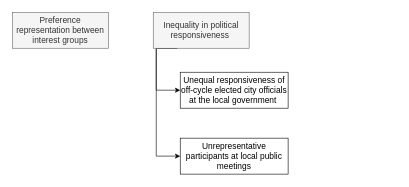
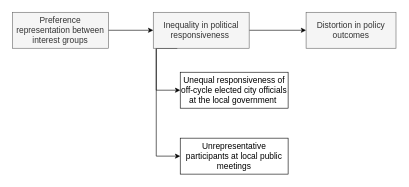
none -> (147, 30)
none -> (300, 30)
none -> (351, 30)
